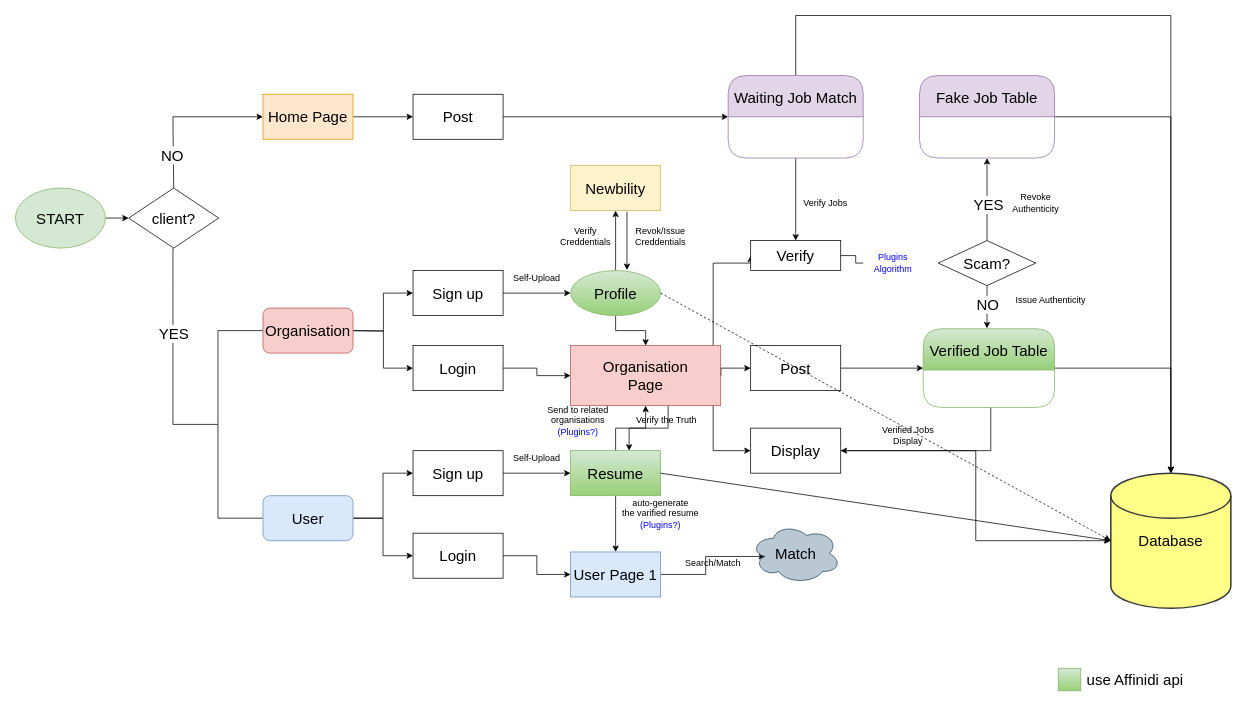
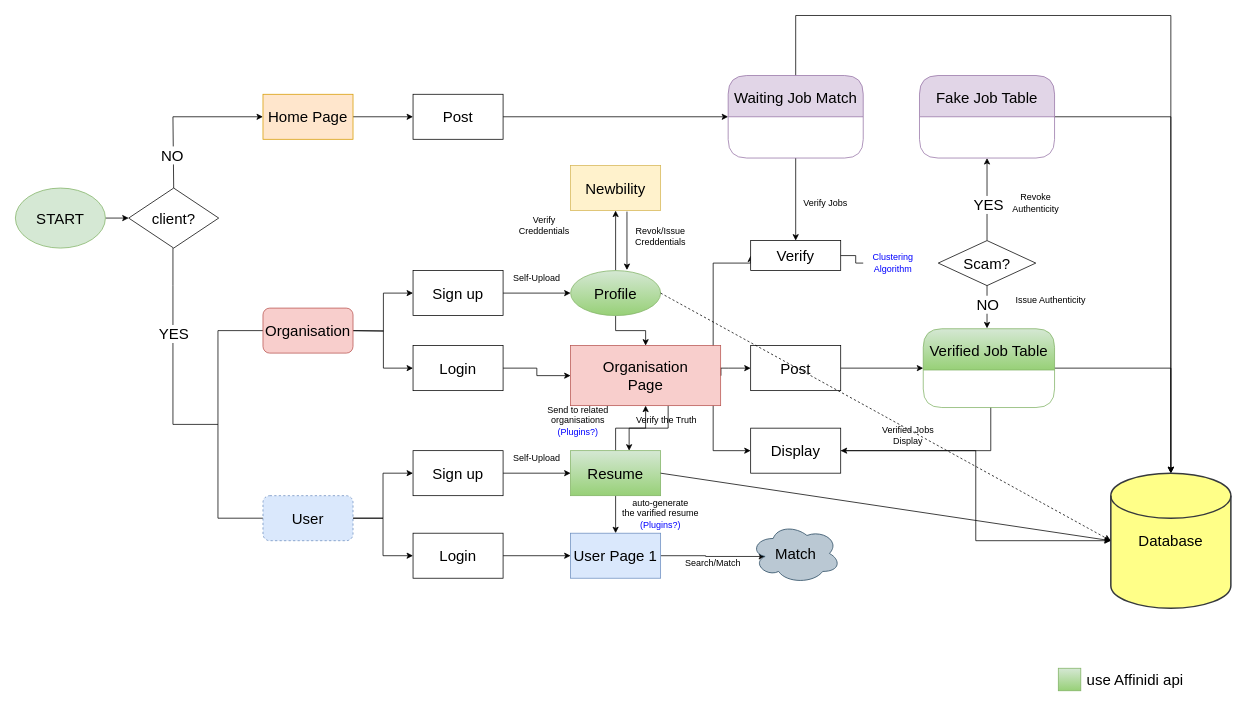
(585, 237) -> (544, 225)
(893, 263) -> (893, 263)
(308, 518) -> (308, 518)
(615, 574) -> (615, 555)
